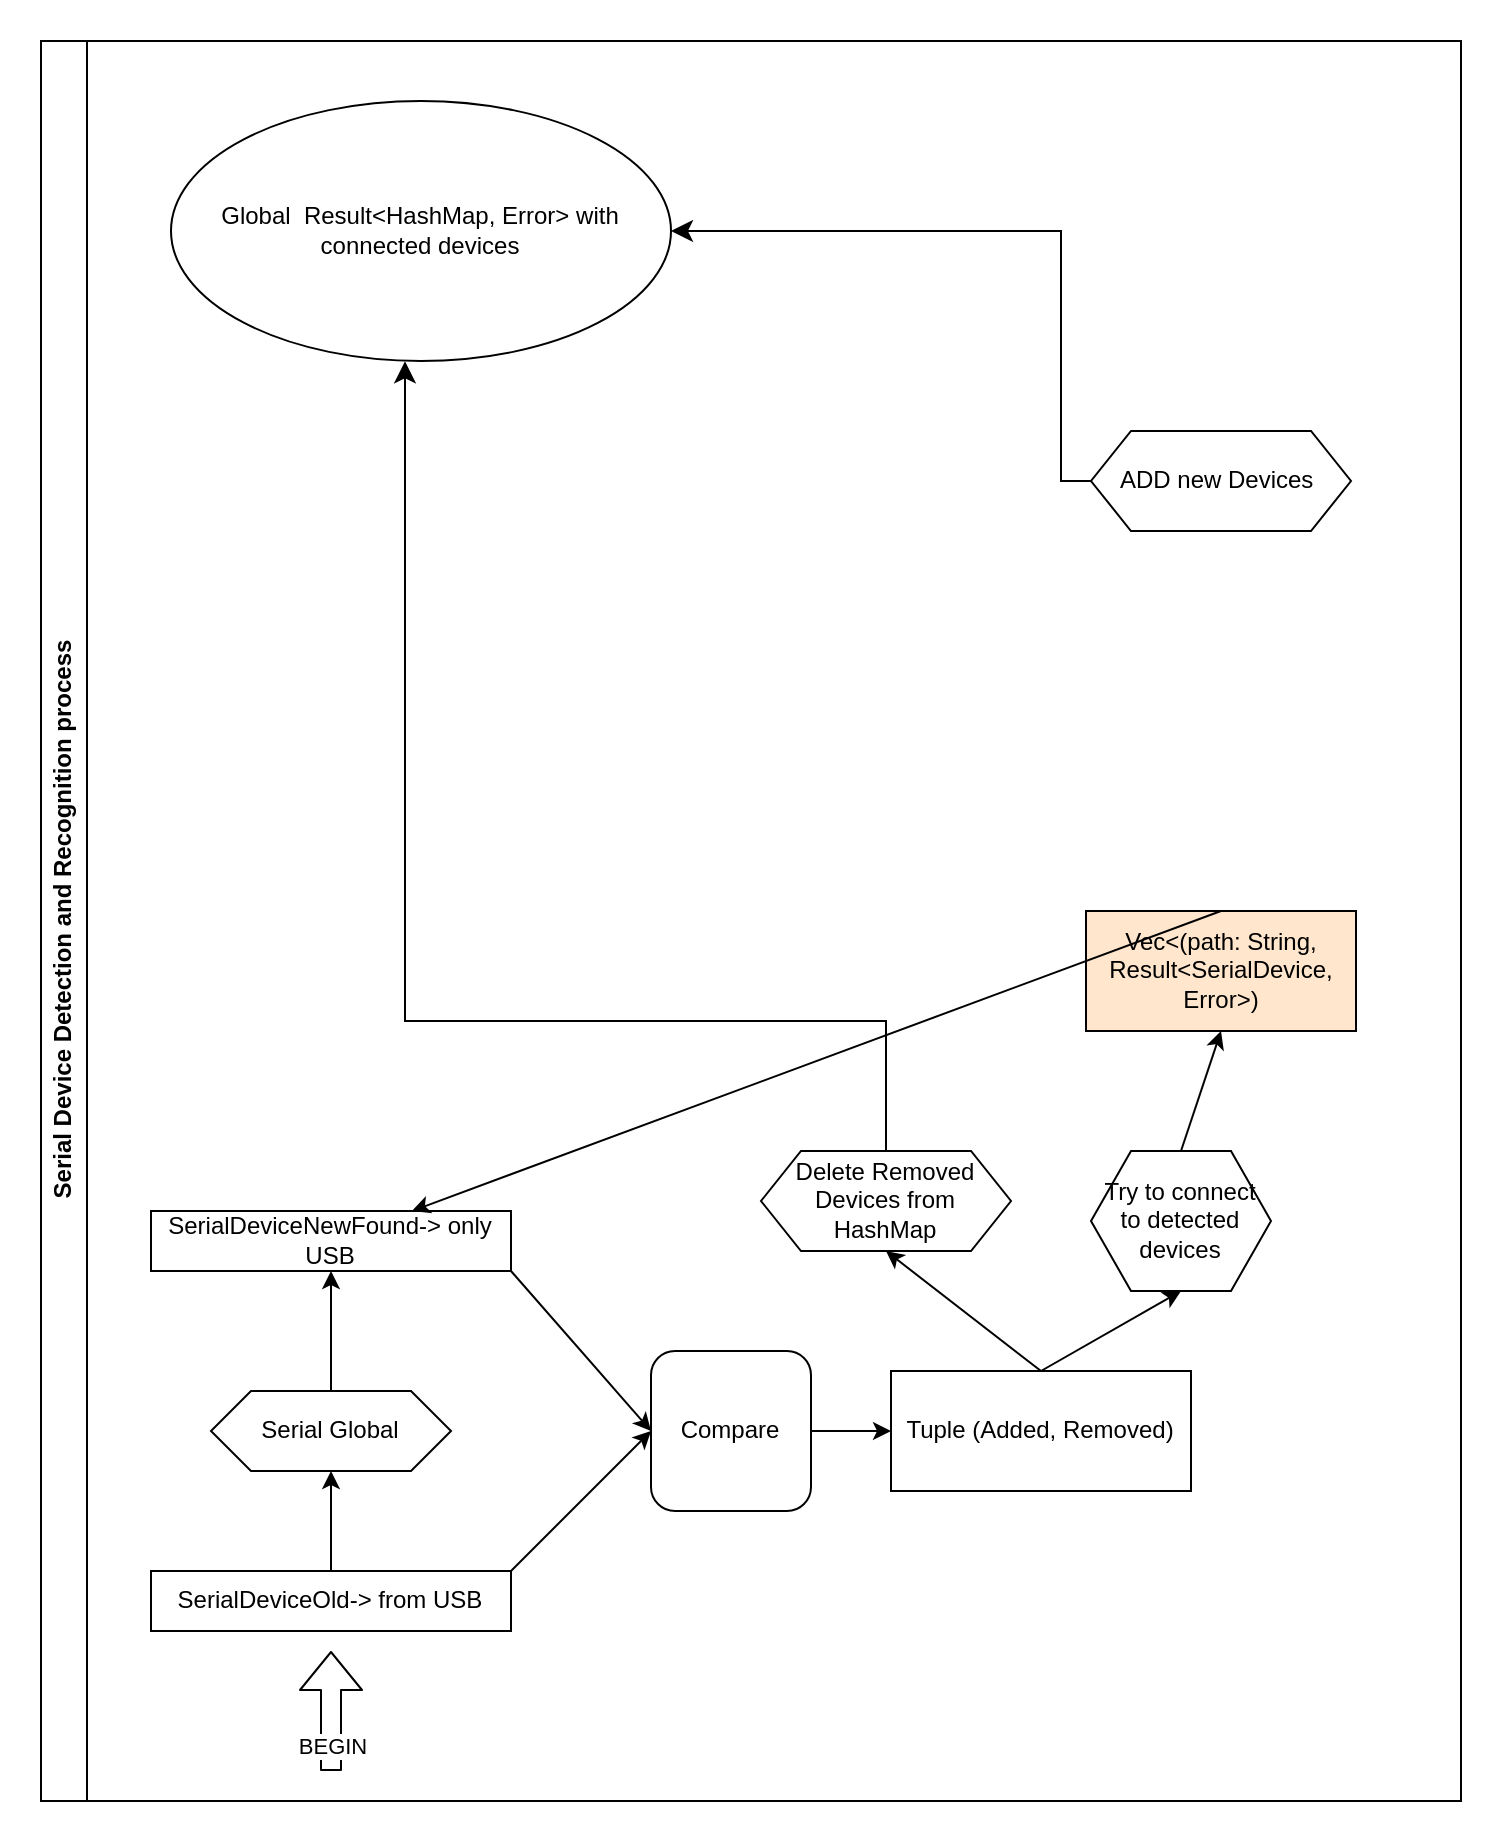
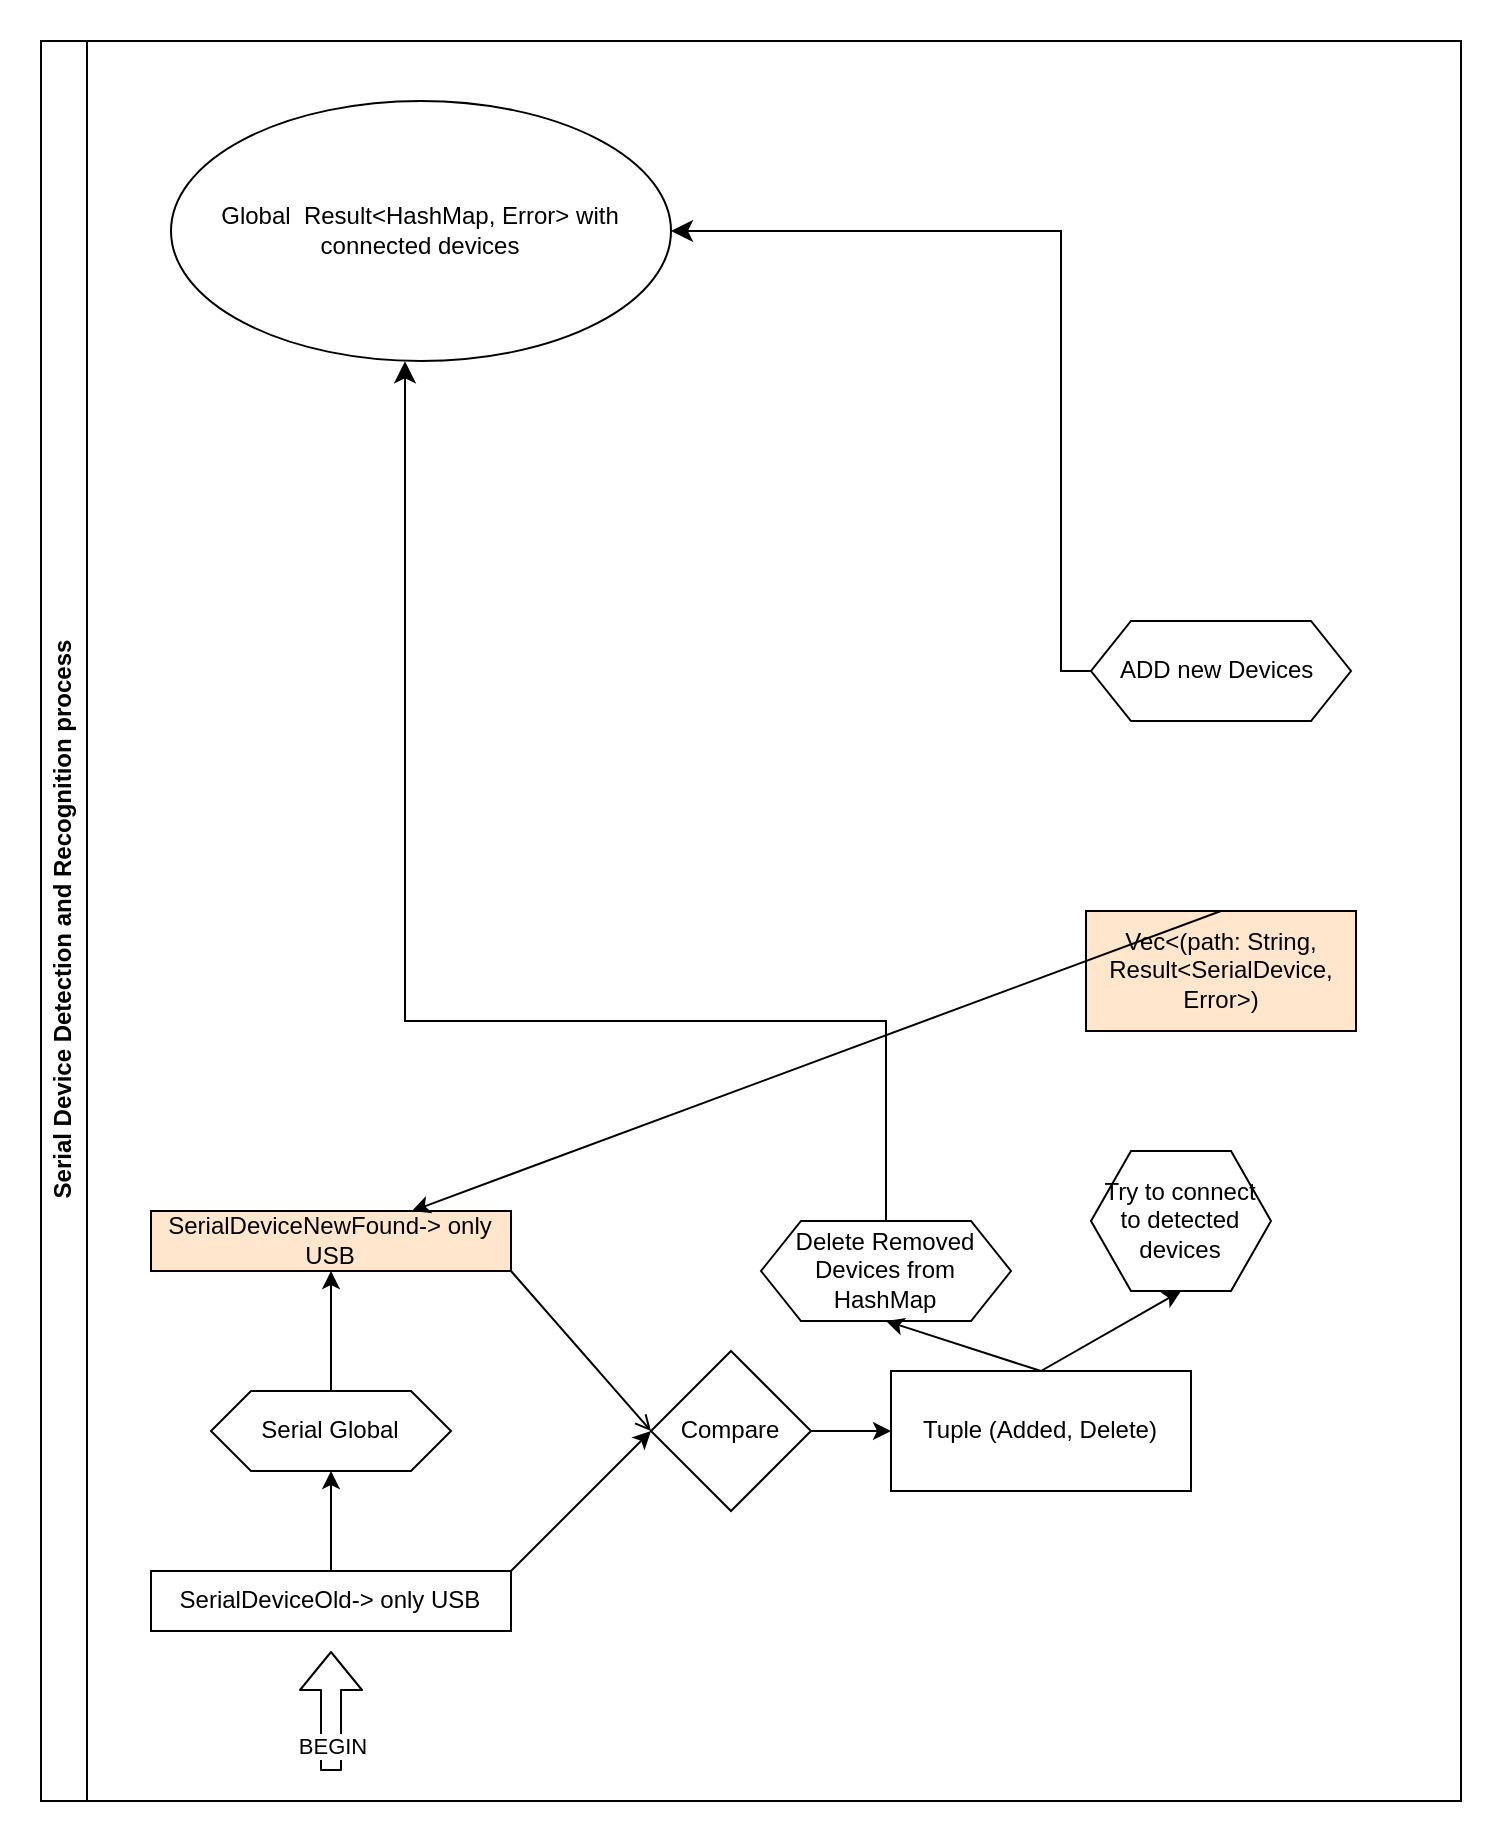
(1221, 481) -> (1221, 671)
(1199, 1098) -> none
(886, 1201) -> (886, 1271)
(331, 1241) -> (331, 1241)
(641, 1420) -> (644, 1423)
(731, 1431) -> (731, 1431)
(1041, 1431) -> (1041, 1431)
(331, 1601) -> (331, 1601)
